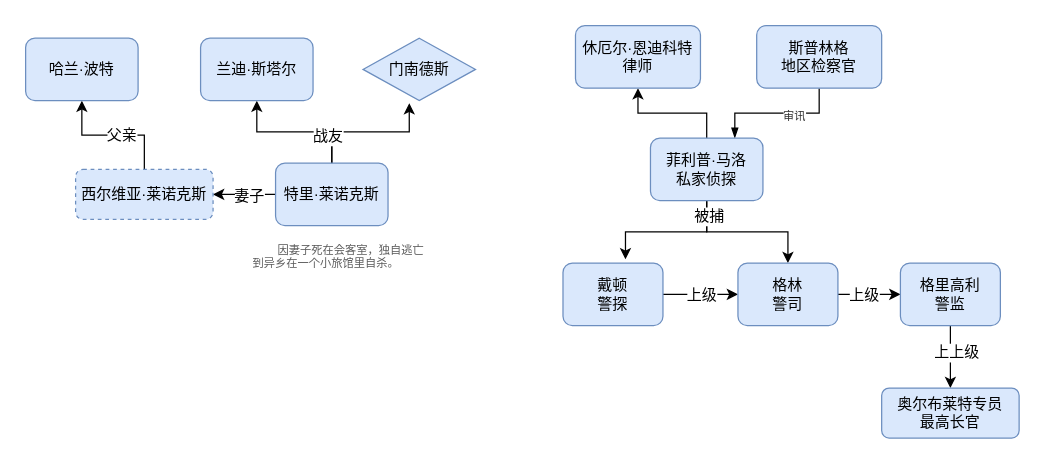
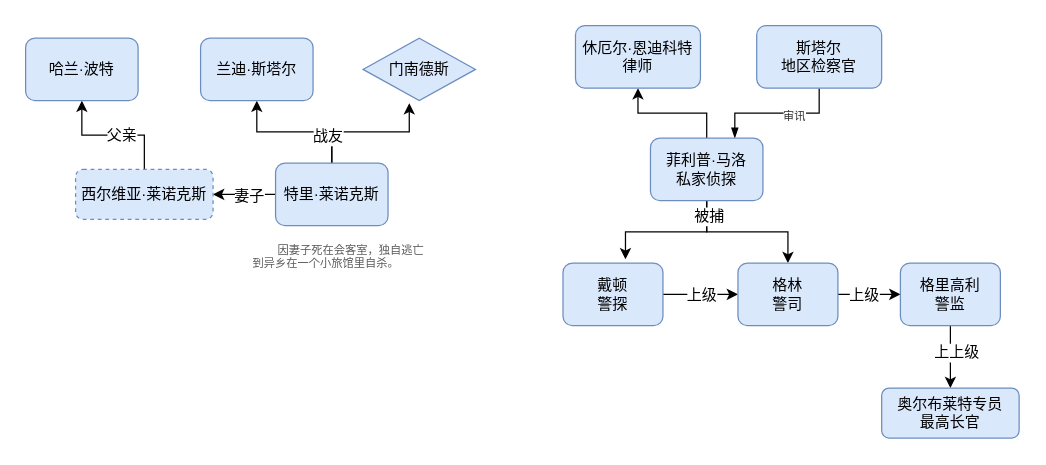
(819, 57) -> (819, 57)
